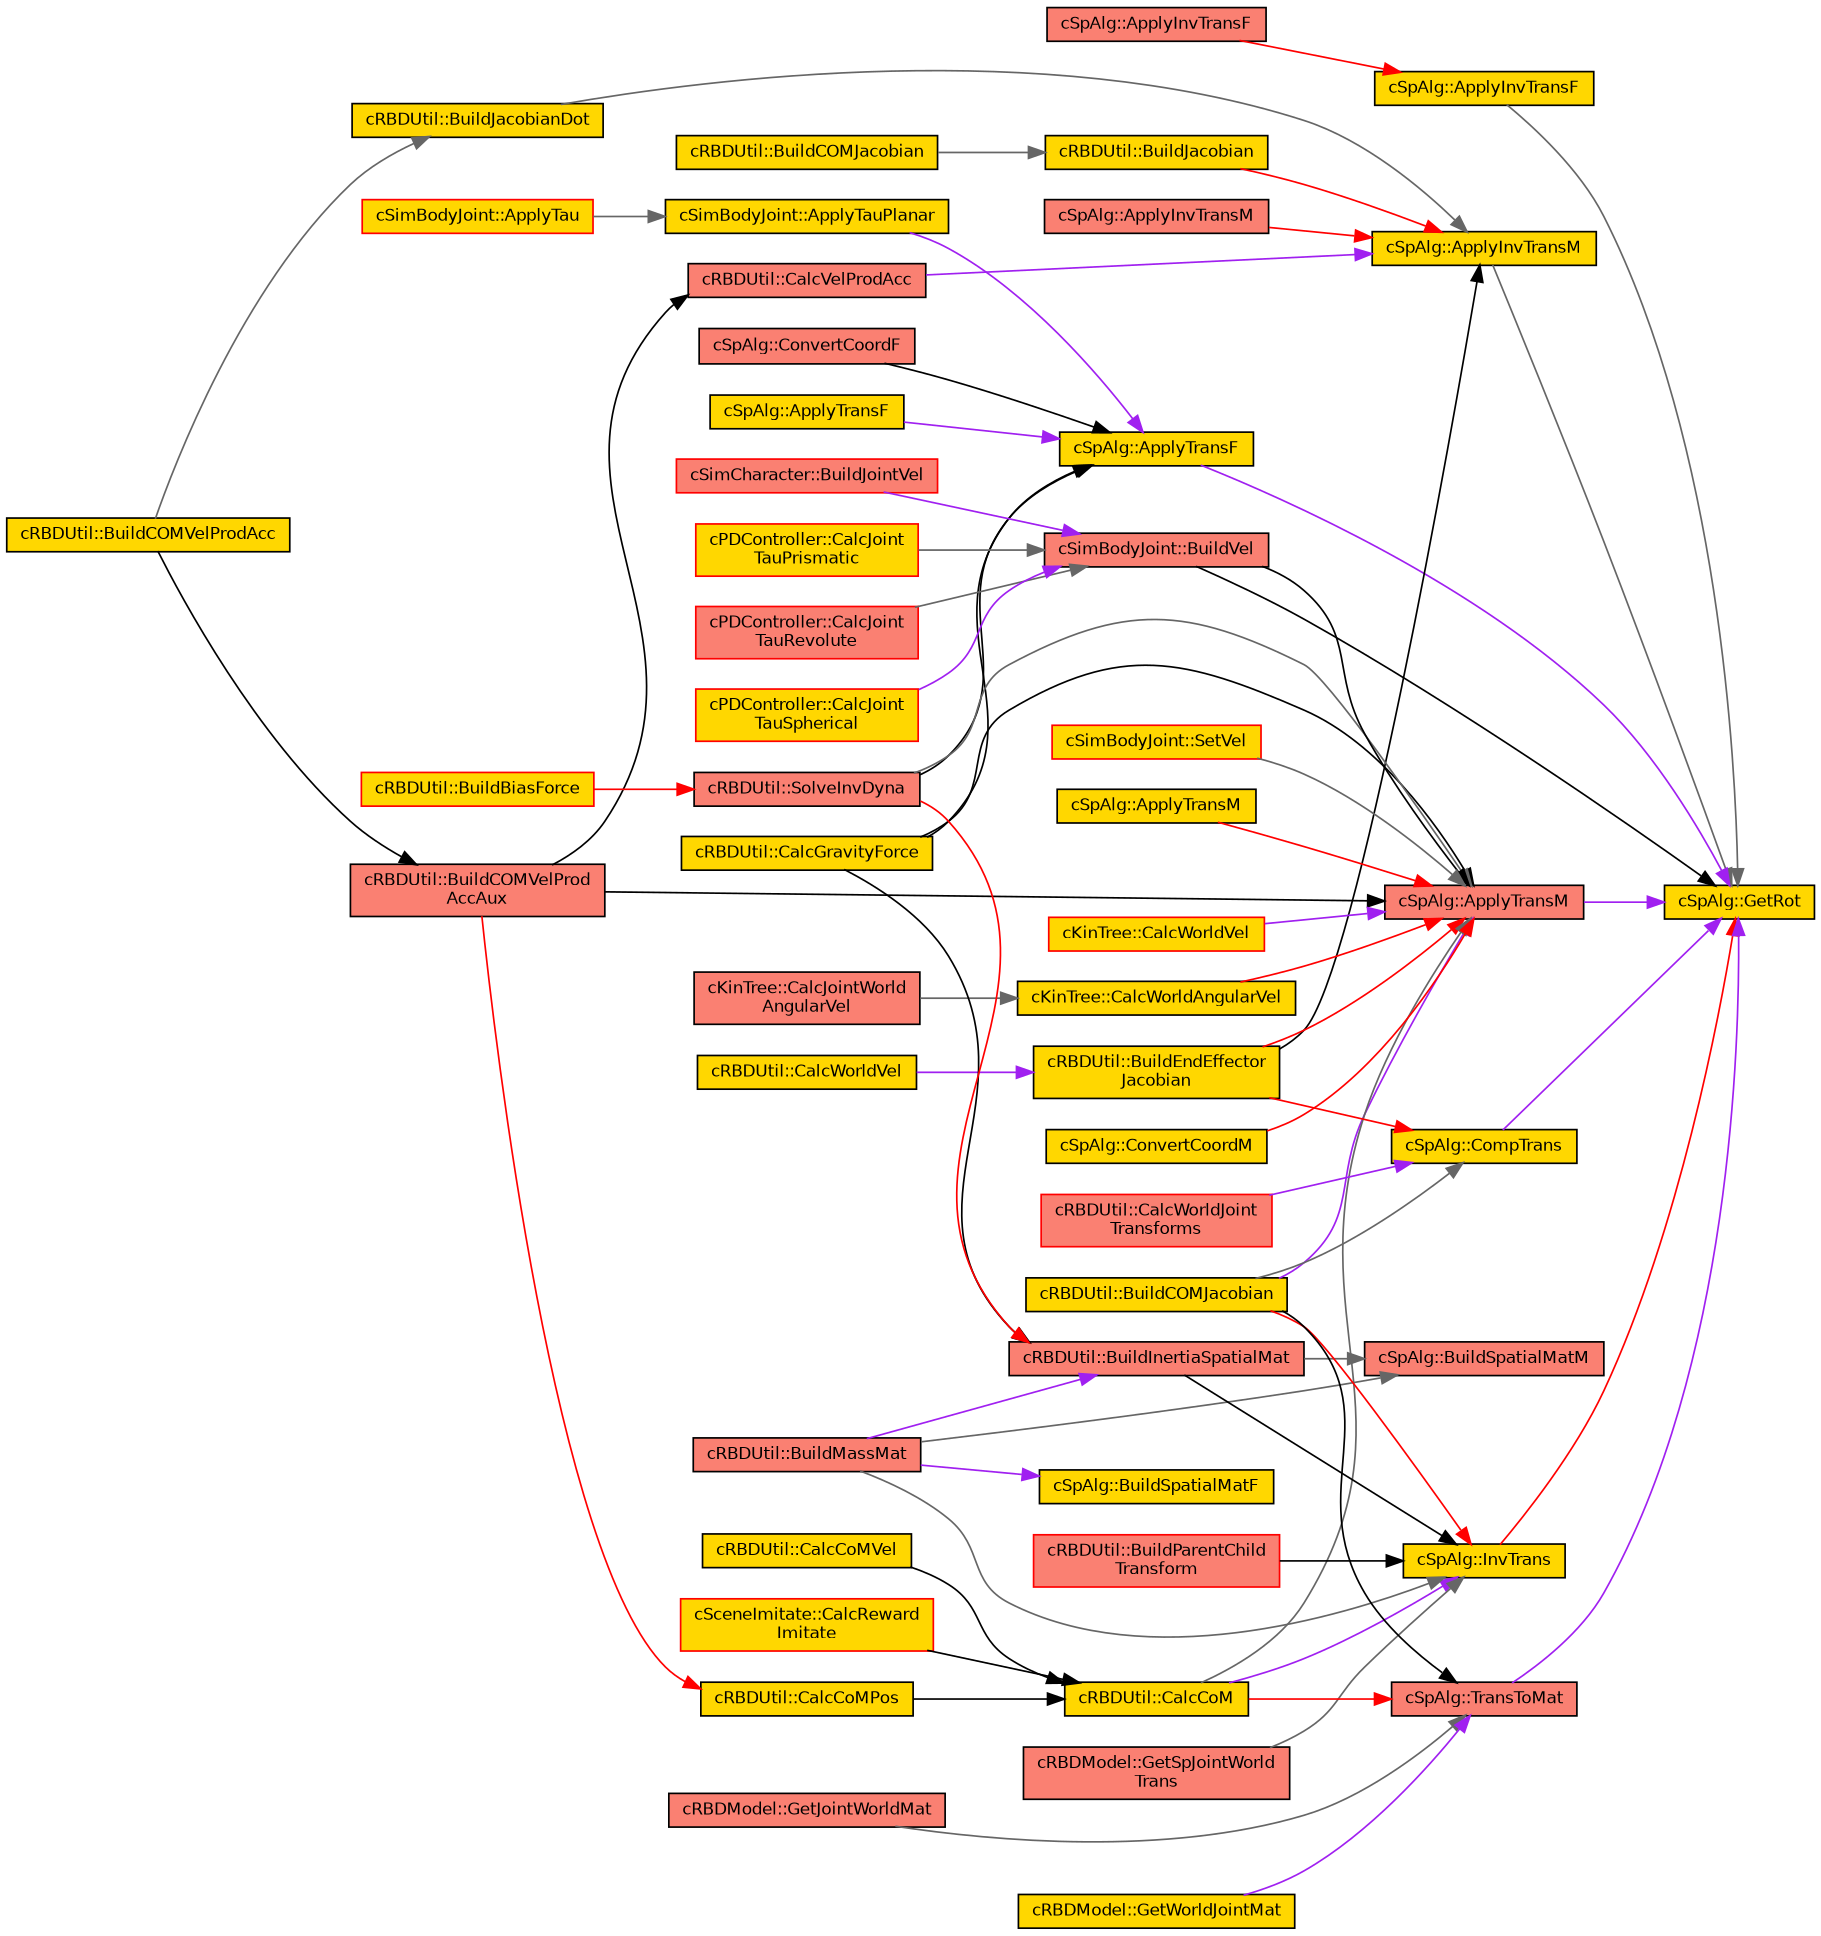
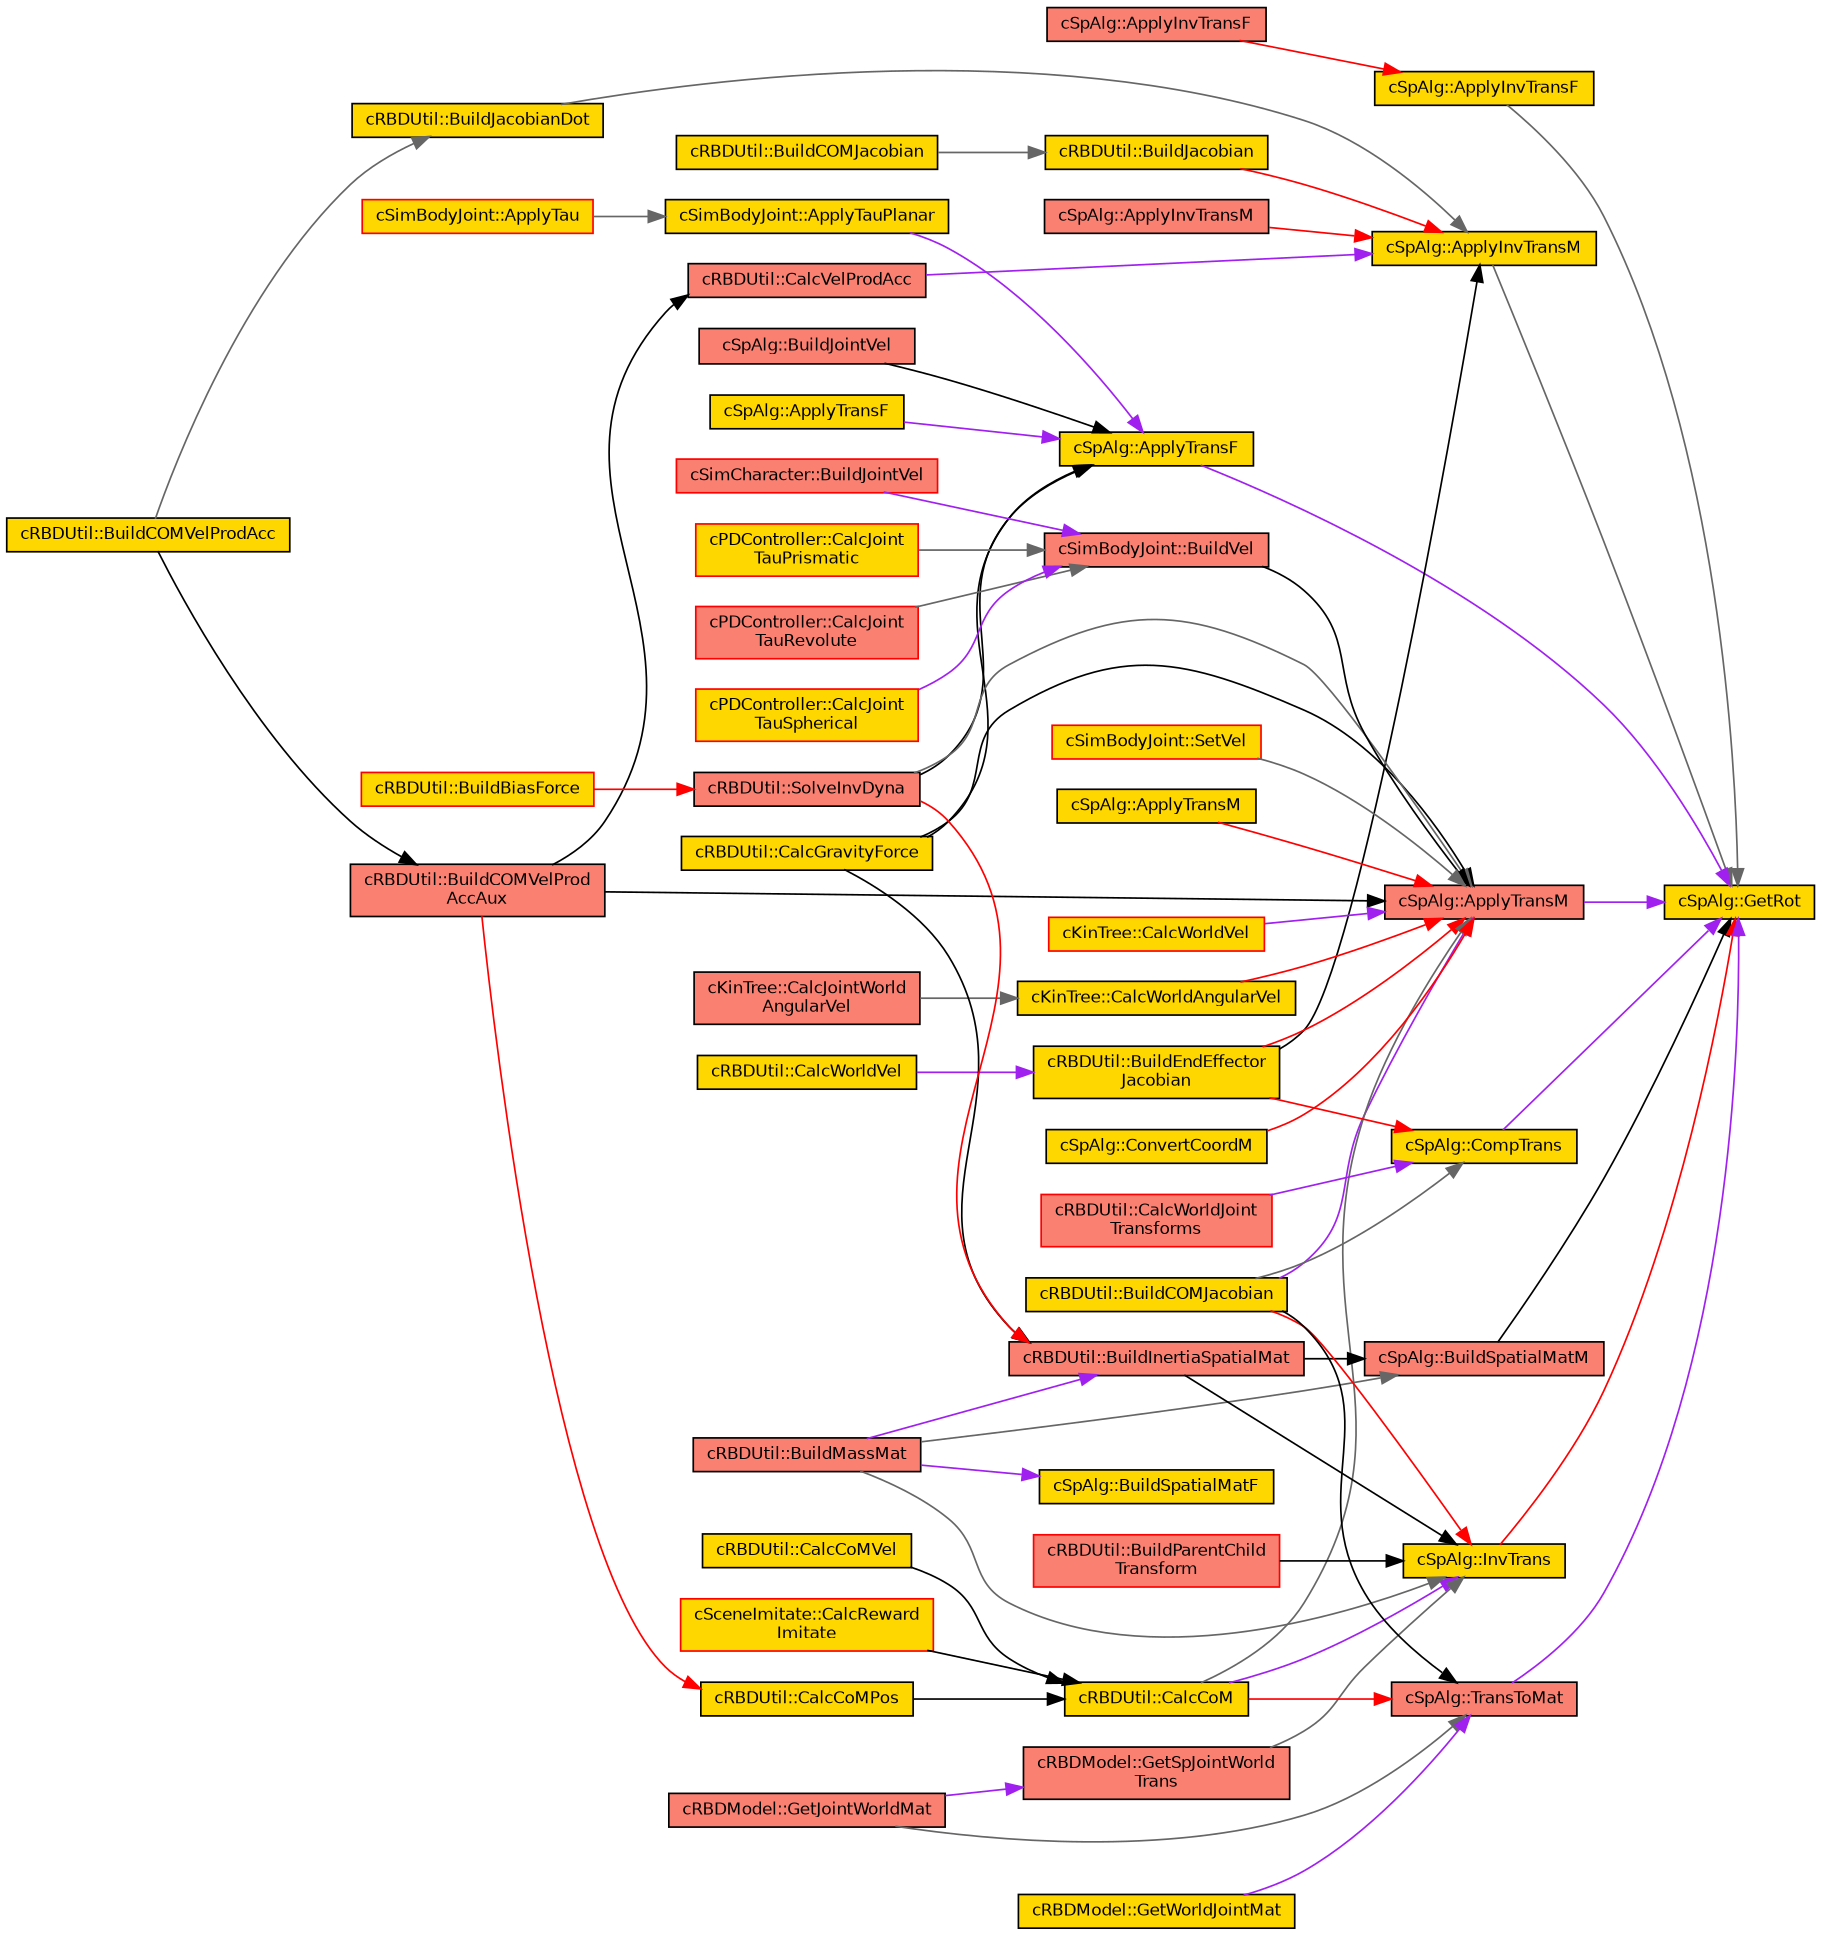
(807, 346) -> (807, 346)
(1455, 710) -> (1622, 1145)
(1316, 1359) -> (1316, 1359)
none -> (976, 1792)
